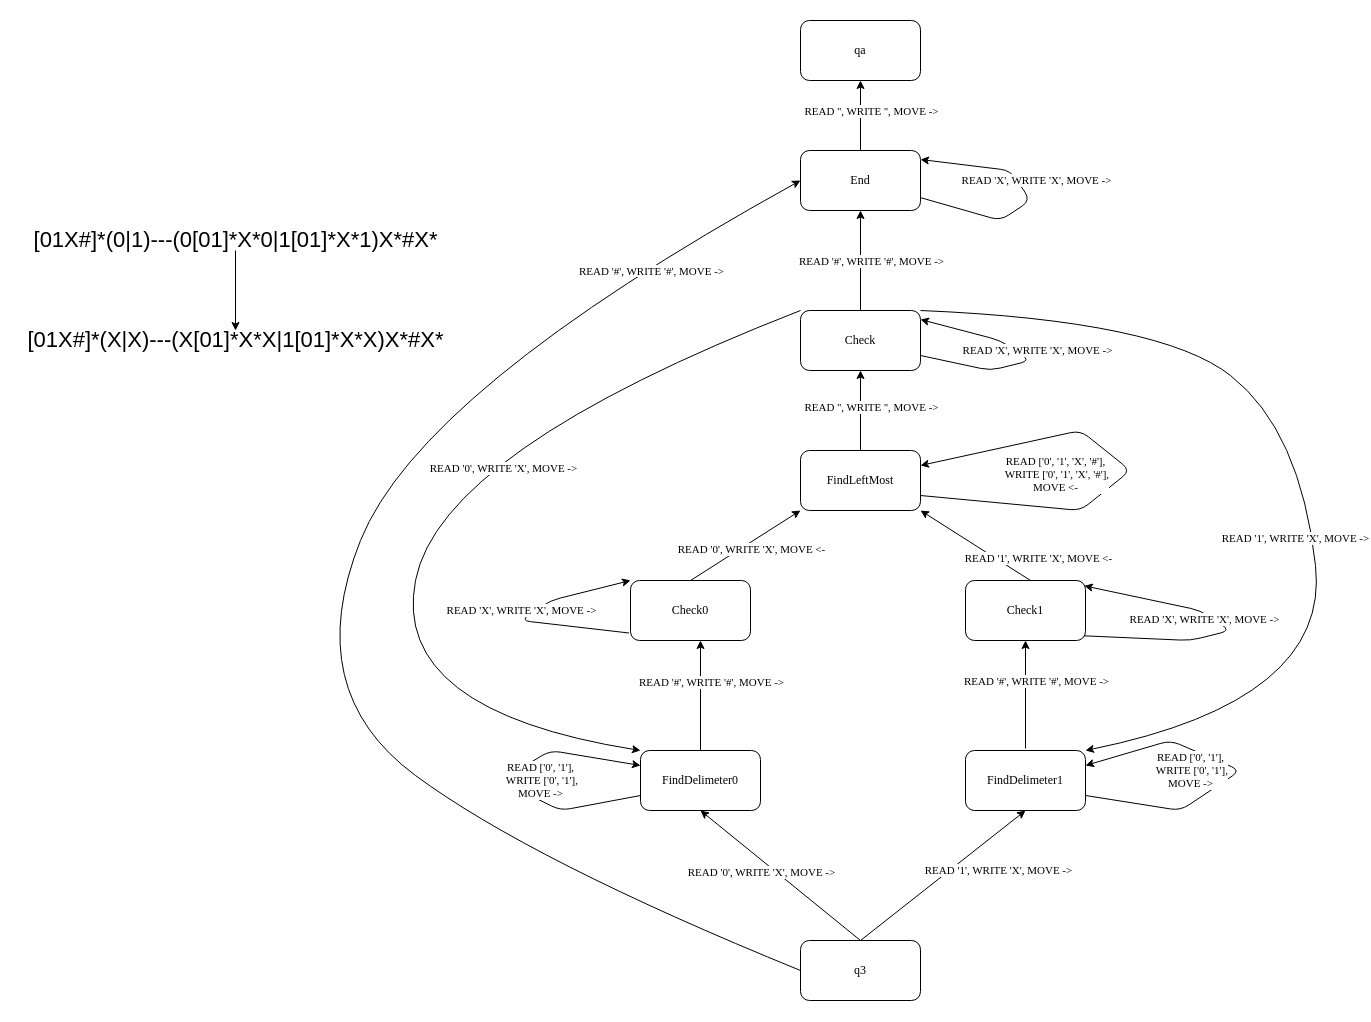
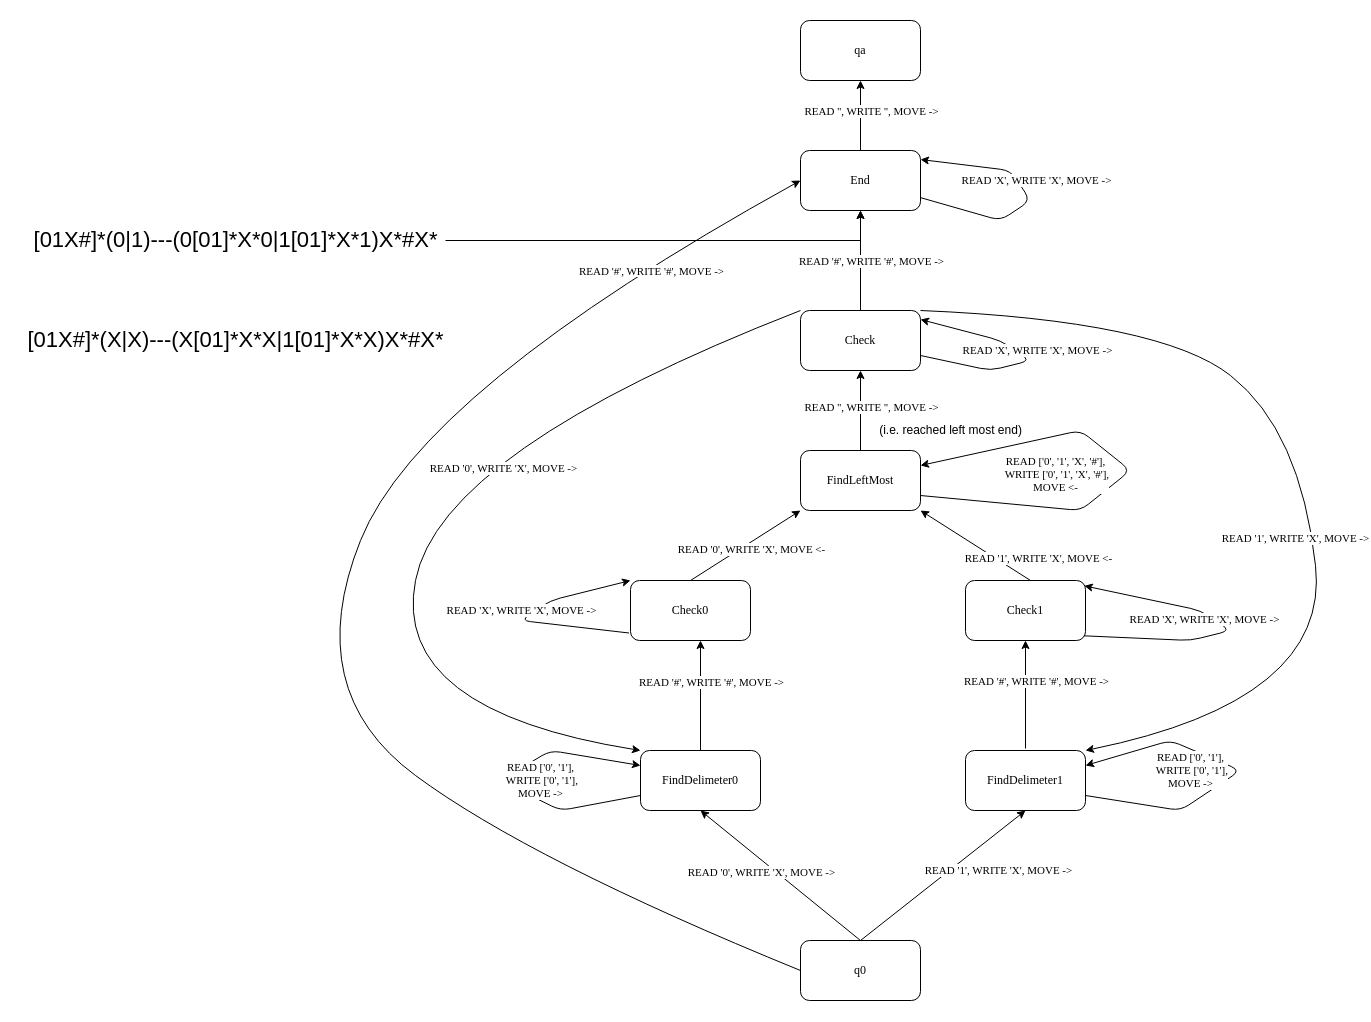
(236, 287) -> (652, 241)
none -> (951, 431)
(861, 971) -> (861, 971)
